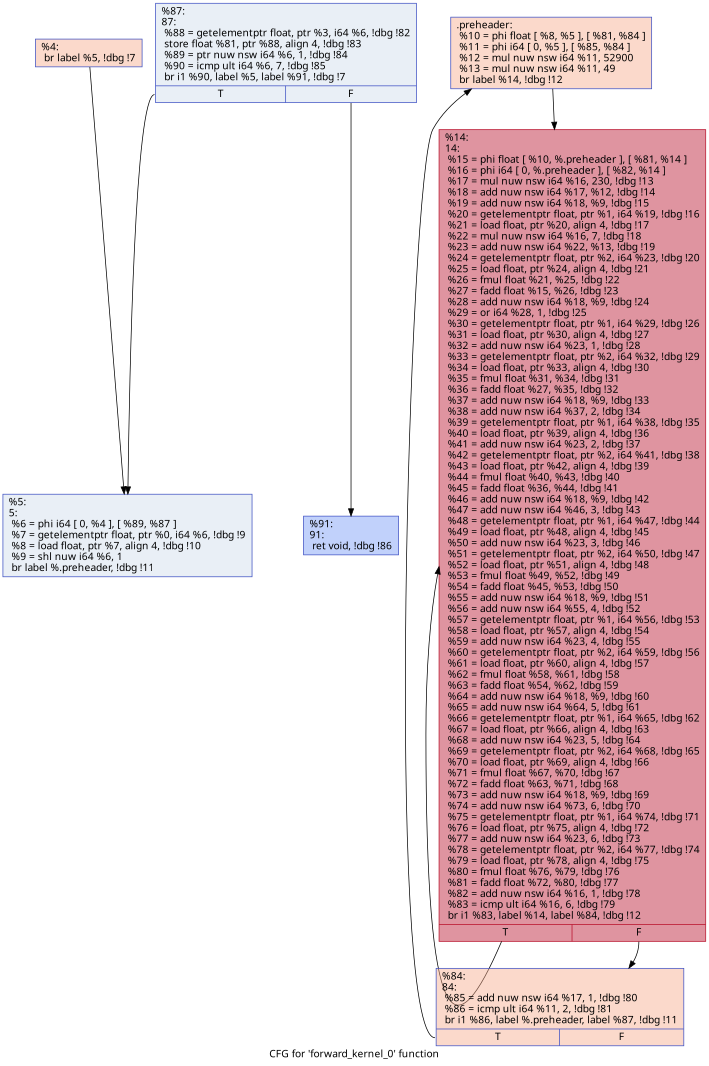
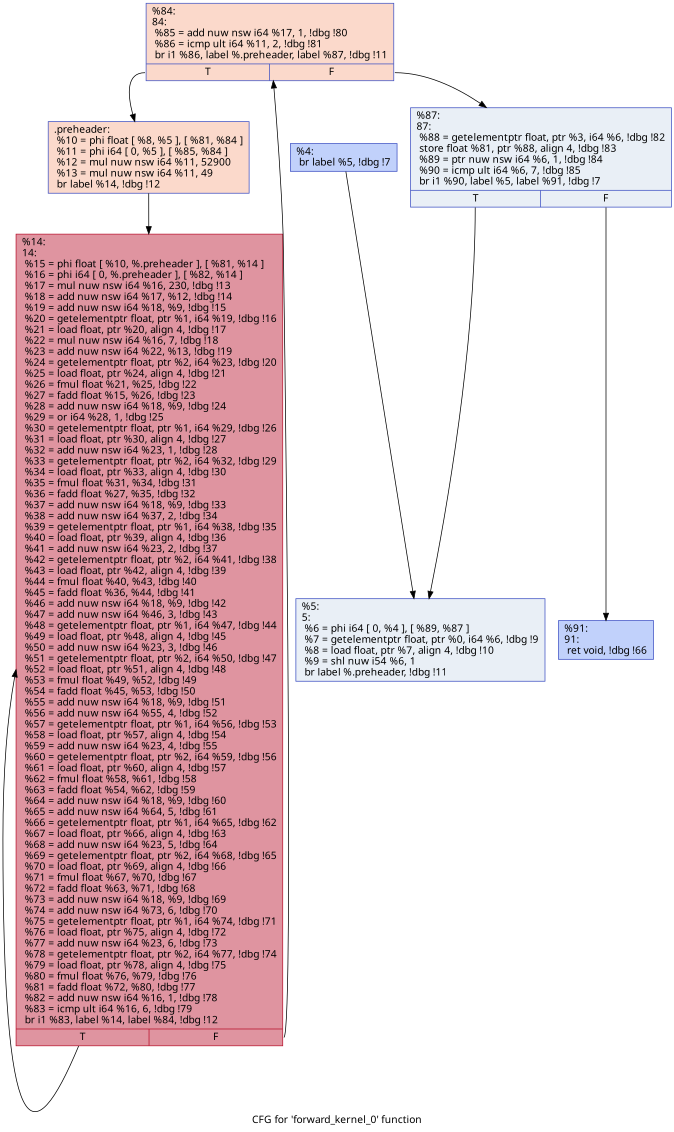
(89, 53) -> (344, 157)
none -> (440, 82)
(351, 546) -> (606, 651)
(66, 557) -> (359, 661)
